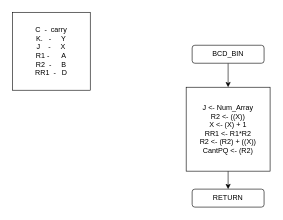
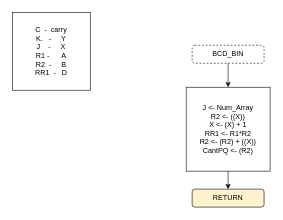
(228, 54) -> (228, 54)
(228, 198) -> (228, 198)
